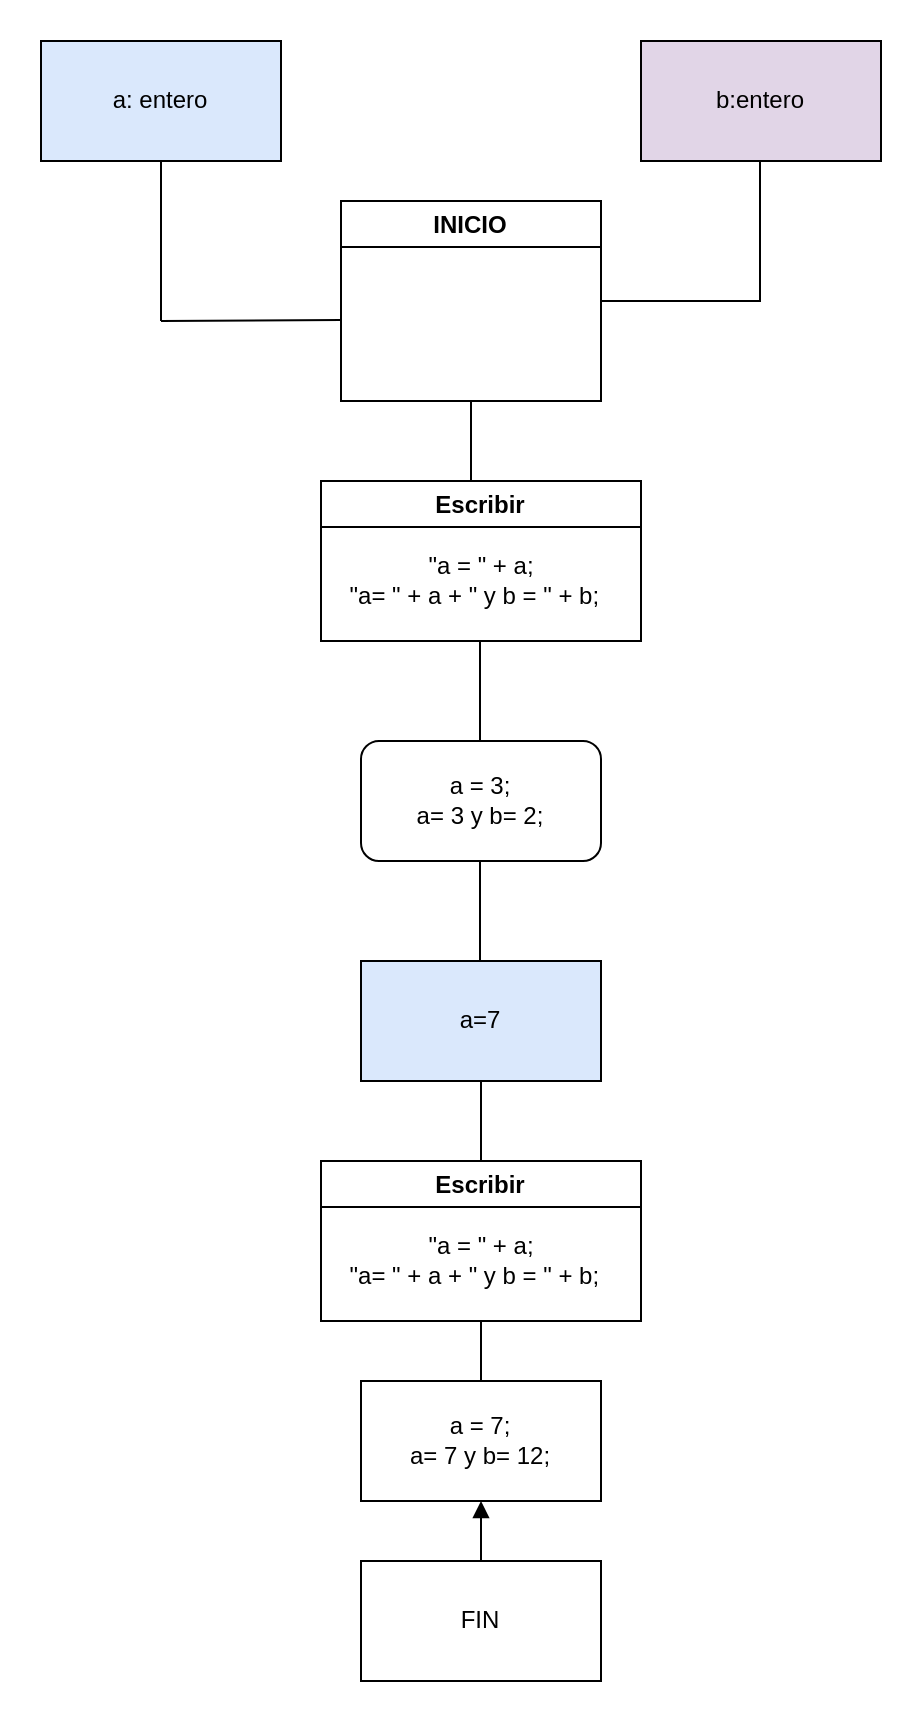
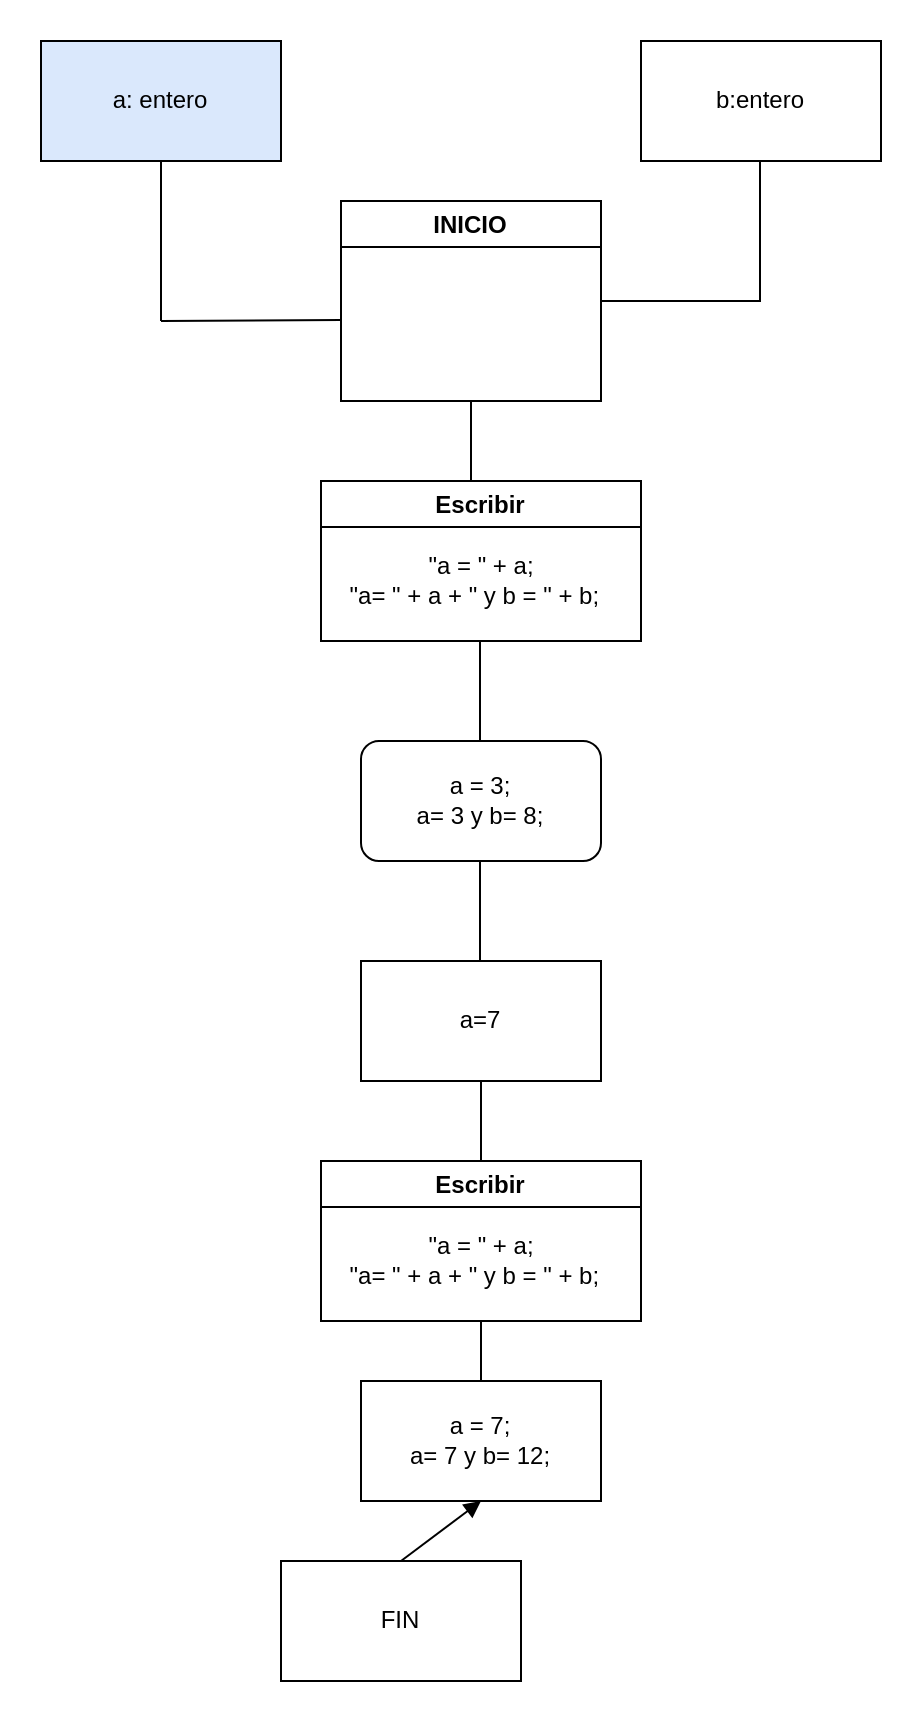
(761, 101) -> (761, 101)
(481, 801) -> (481, 801)
(481, 1021) -> (481, 1021)
(481, 1621) -> (401, 1621)
